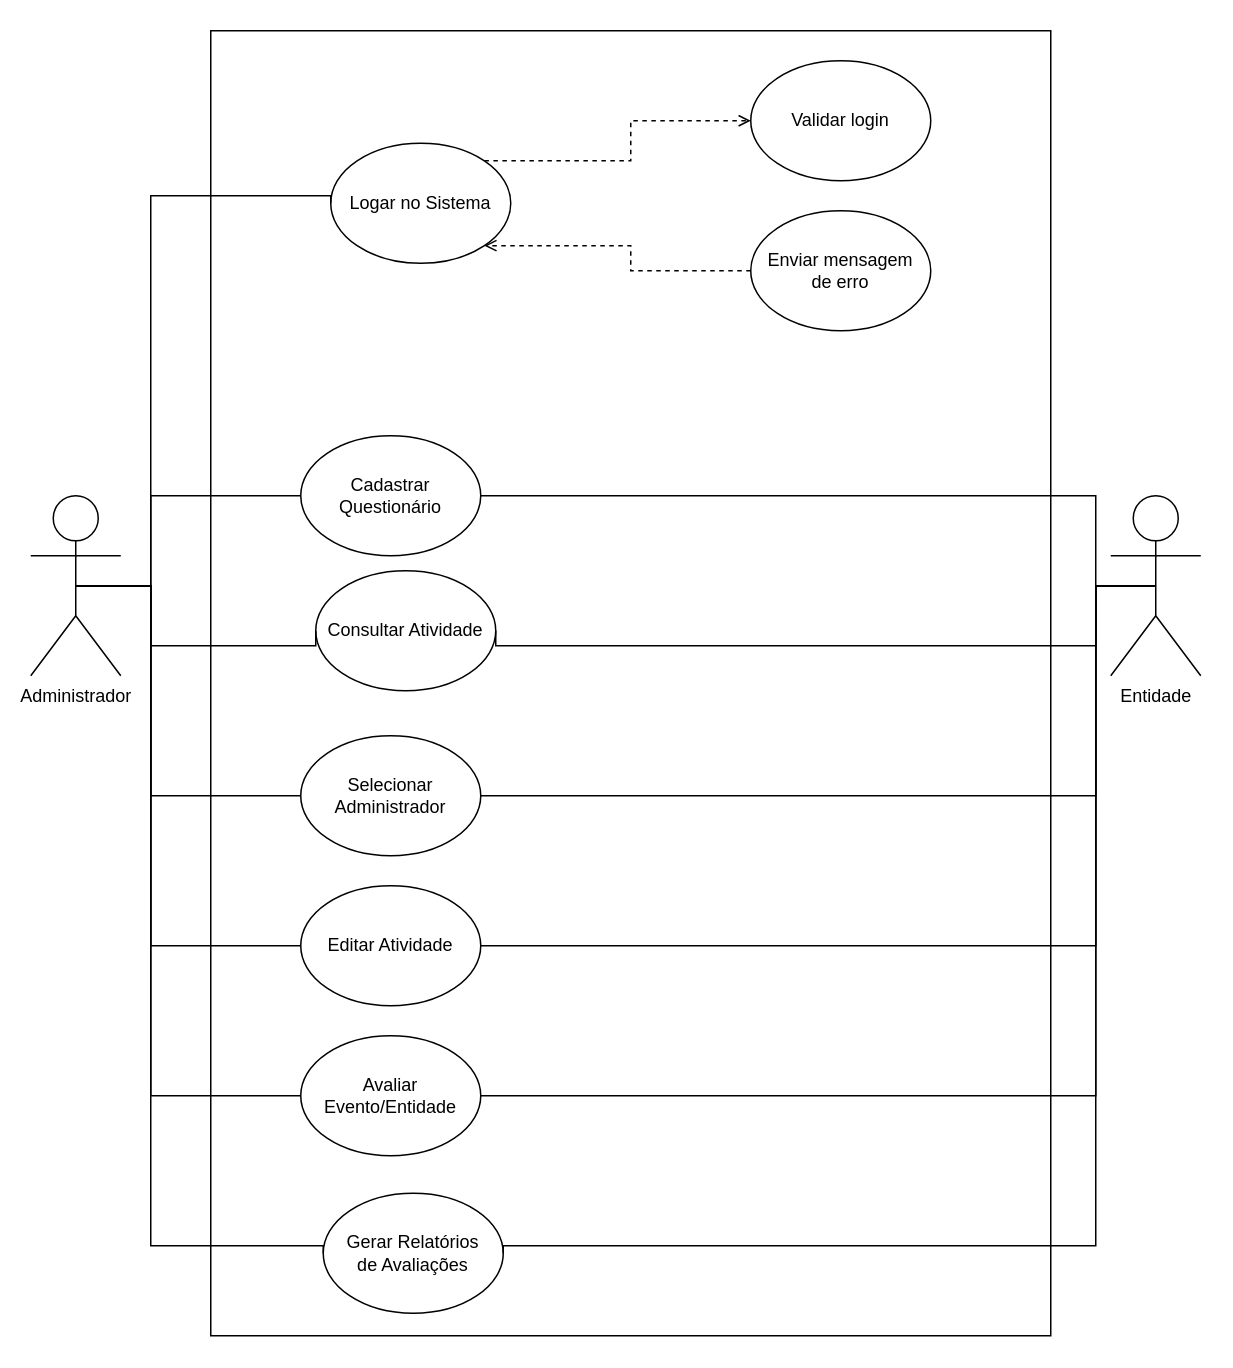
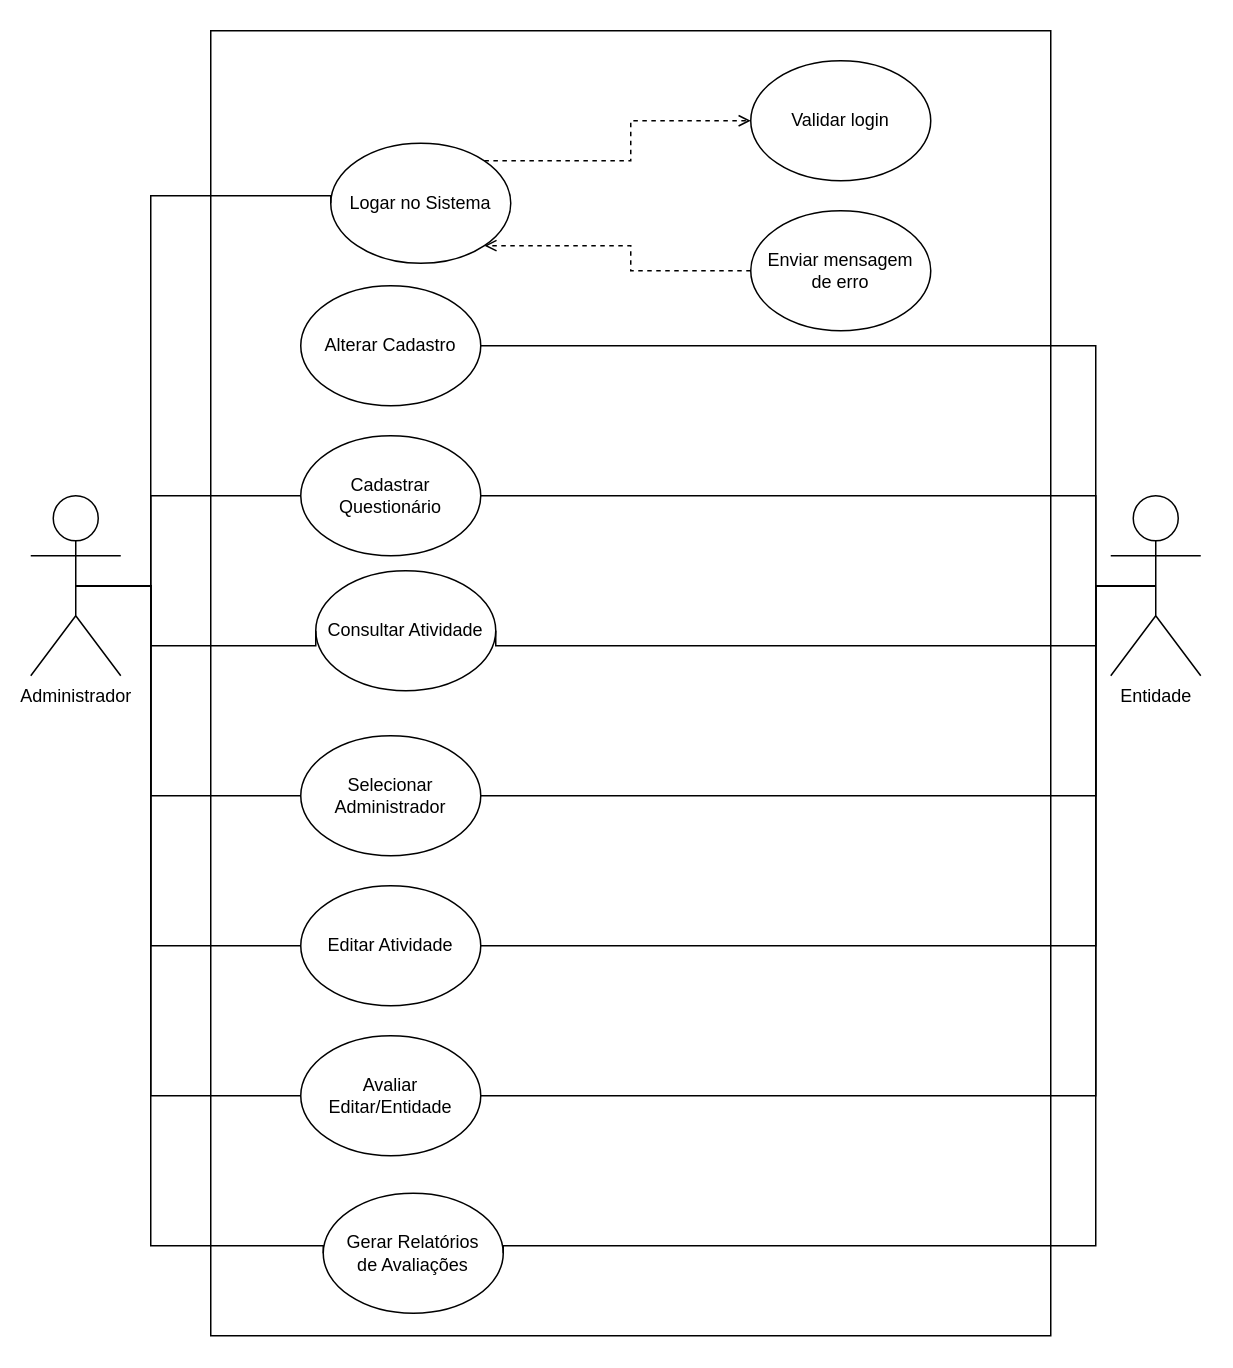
none -> (391, 346)
none -> (862, 346)
(391, 1096) -> (391, 1096)
